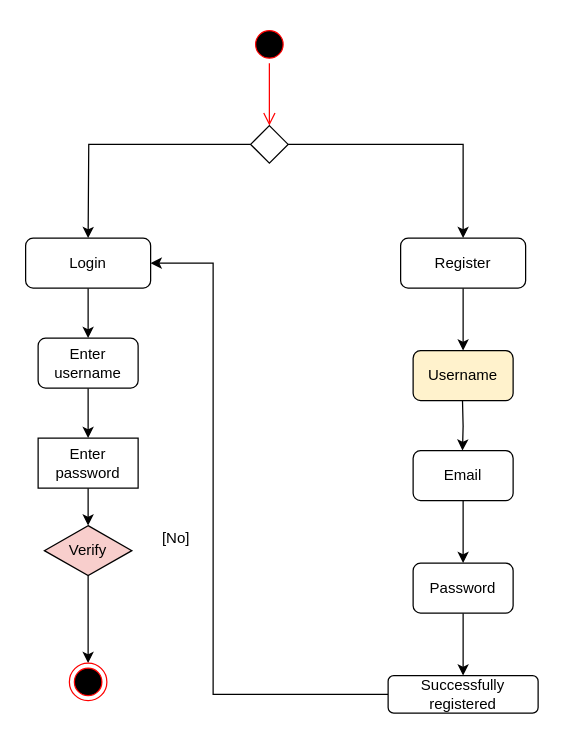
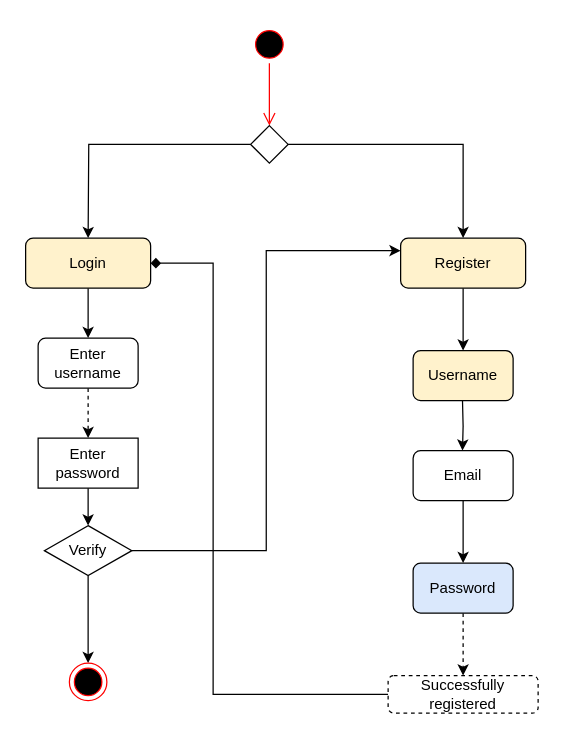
(88, 263) -> (88, 263)
(160, 263) -> (161, 263)
(463, 263) -> (463, 263)
none -> (266, 405)
(88, 408) -> (88, 408)
(176, 538) -> none
(88, 551) -> (88, 551)
(463, 588) -> (463, 588)
(463, 640) -> (463, 640)
(463, 694) -> (463, 694)
